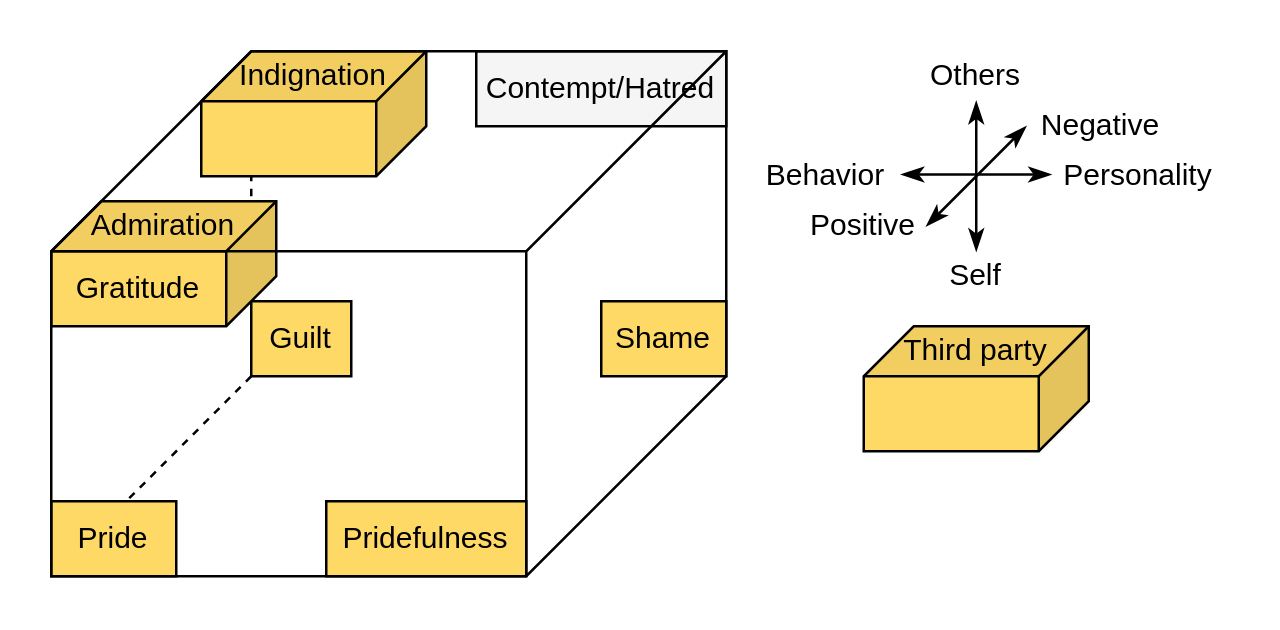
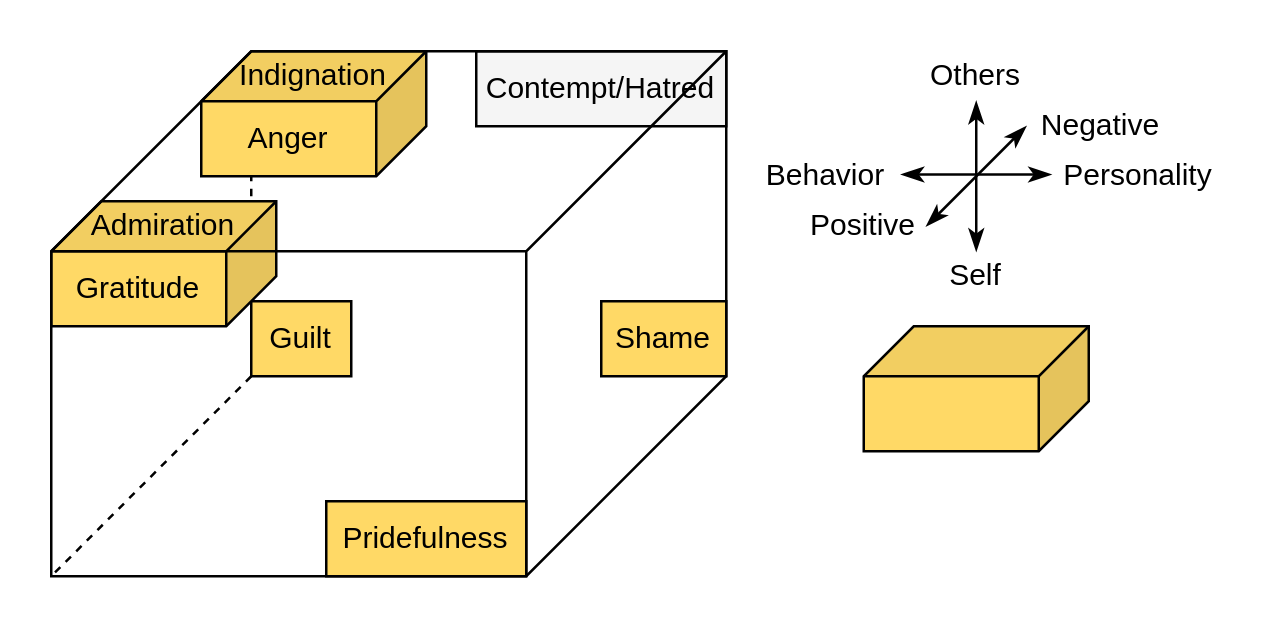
none -> (289, 139)
(976, 351) -> none
(114, 539) -> none
